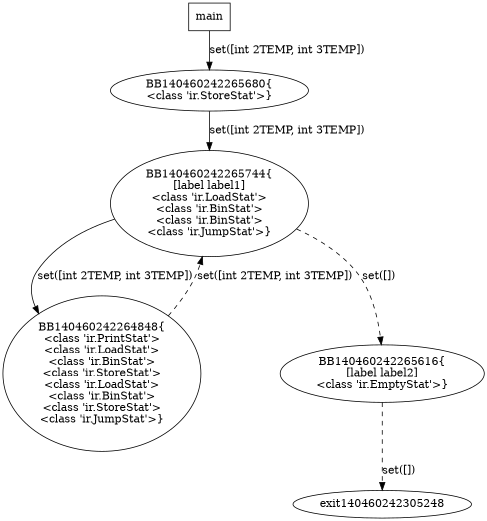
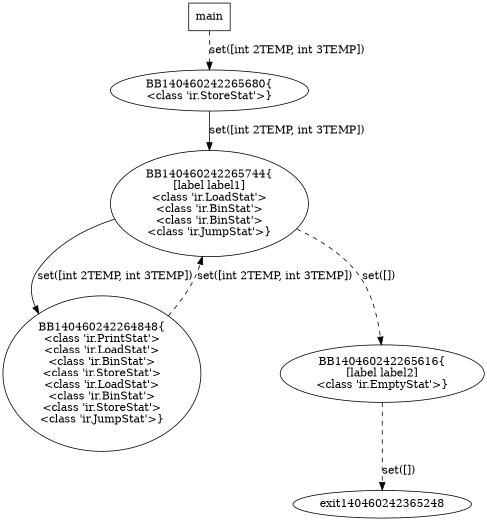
(209, 46) -> (209, 46)
(382, 504) -> (382, 504)
